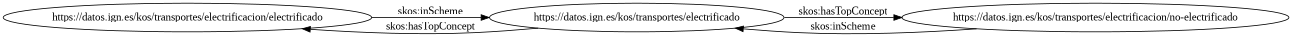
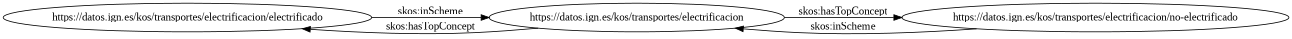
(637, 18) -> (637, 18)
